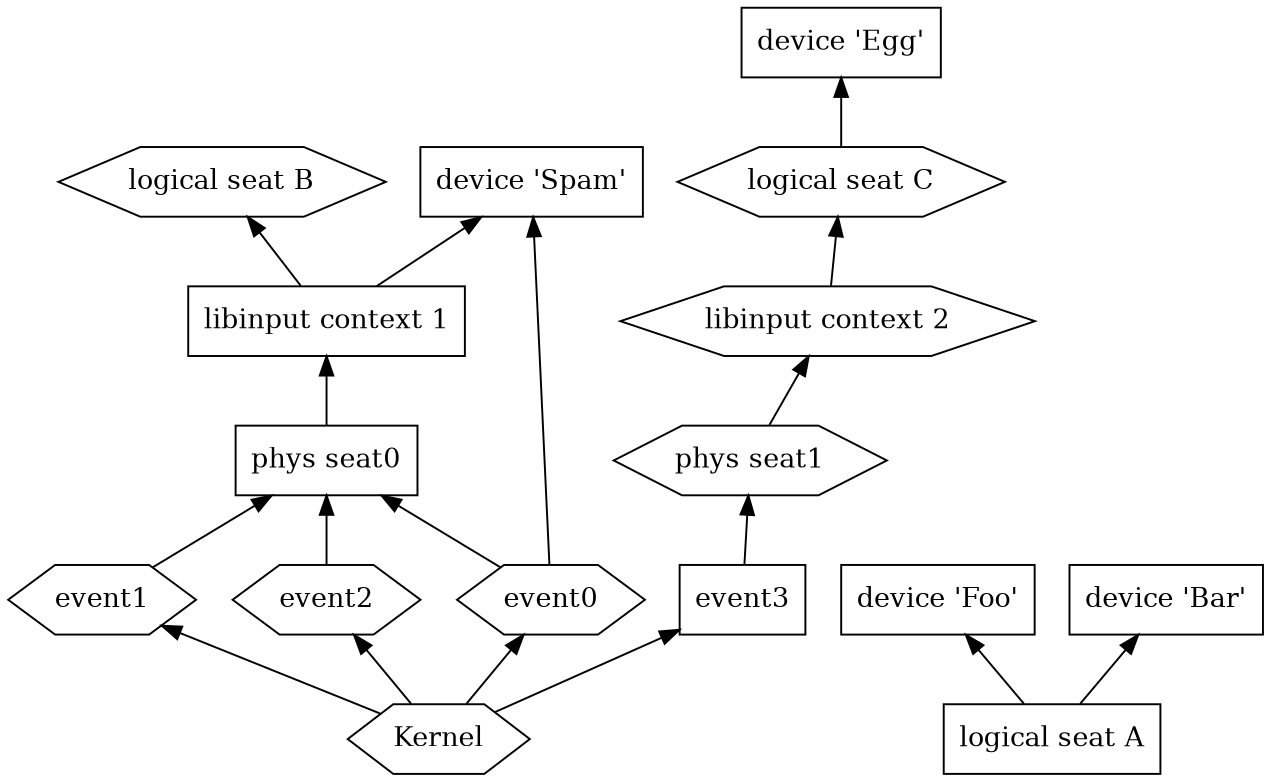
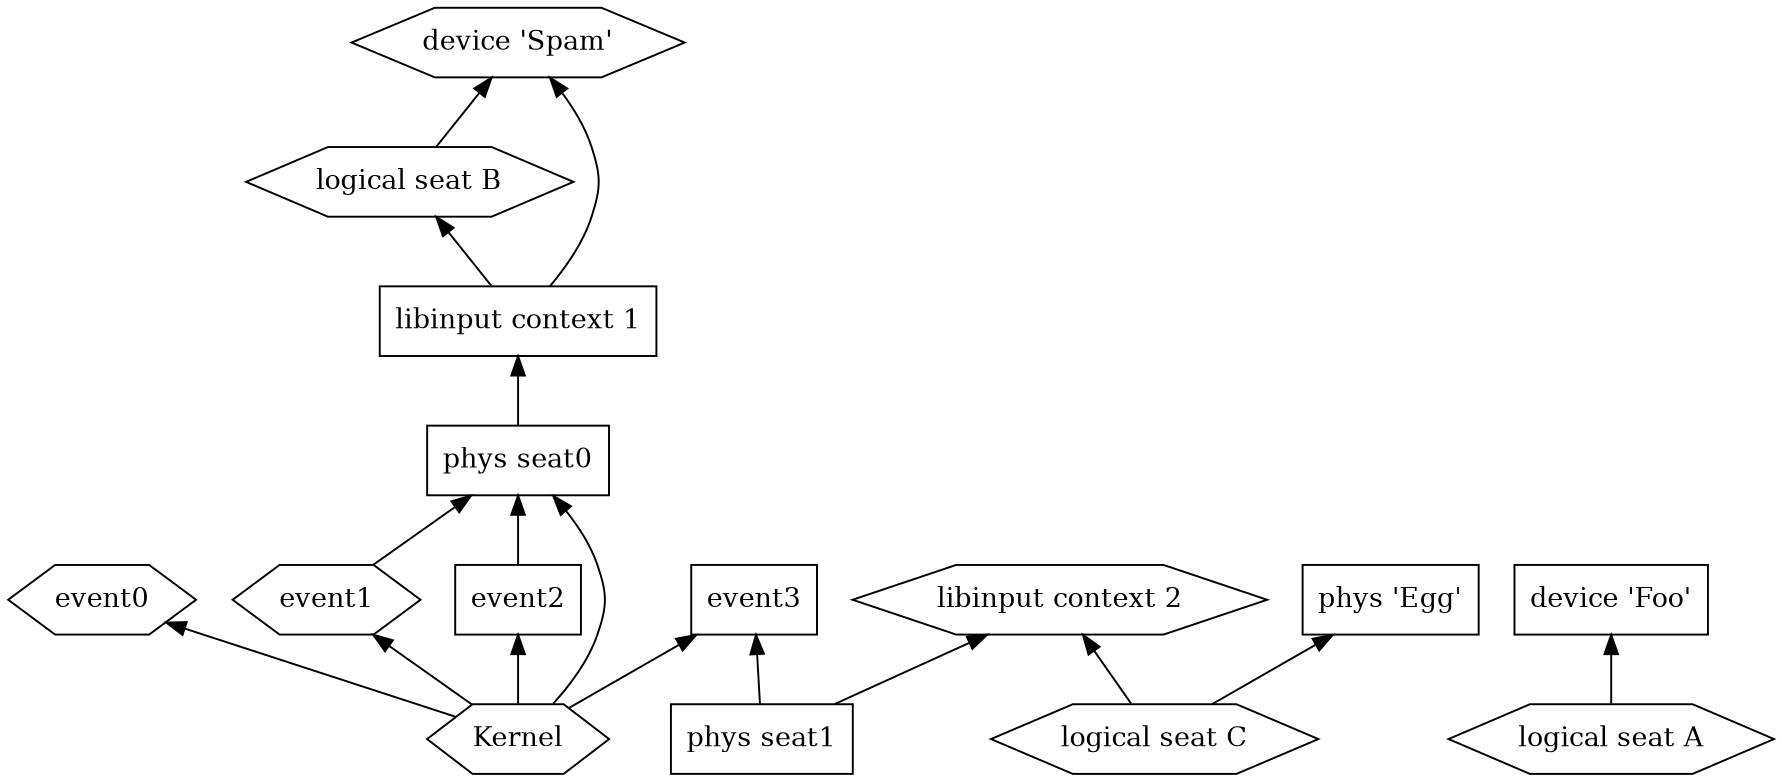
(841, 43) -> (1391, 600)
(532, 182) -> (518, 43)
(833, 261) -> (1113, 677)
(542, 401) -> (458, 120)
(750, 460) -> (762, 739)
(449, 537) -> (604, 610)
(746, 540) -> (759, 679)
(327, 600) -> (518, 600)
(1166, 600) -> none
(1052, 739) -> (1611, 739)
